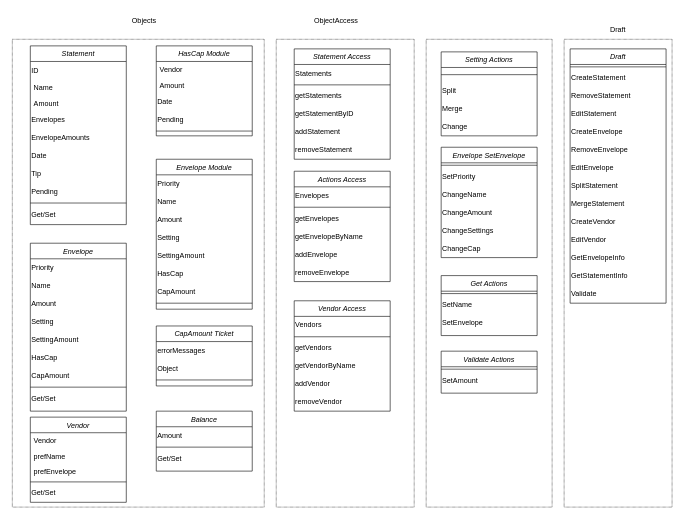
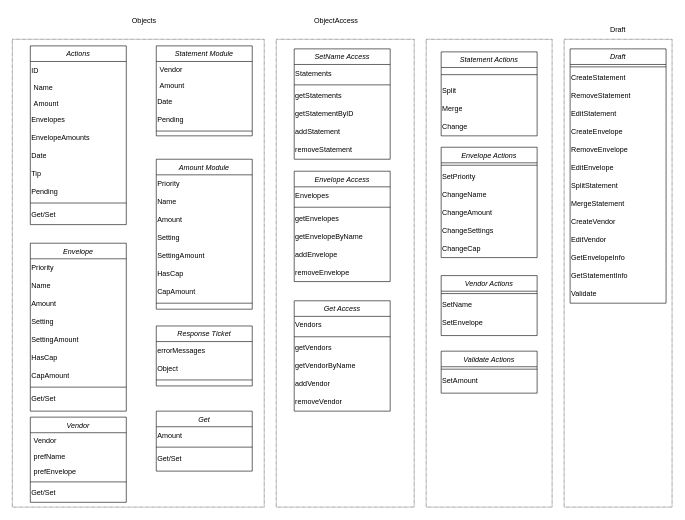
(78, 54) -> (78, 54)
(204, 54) -> (204, 54)
(342, 57) -> (342, 57)
(489, 60) -> (489, 60)
(489, 155) -> (489, 155)
(204, 167) -> (204, 167)
(342, 179) -> (342, 179)
(489, 284) -> (489, 284)
(342, 309) -> (342, 309)
(204, 334) -> (204, 334)
(204, 419) -> (204, 419)
